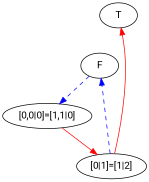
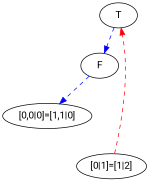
(124, 95) -> (124, 95)
(106, 120) -> (110, 37)
(77, 139) -> none
